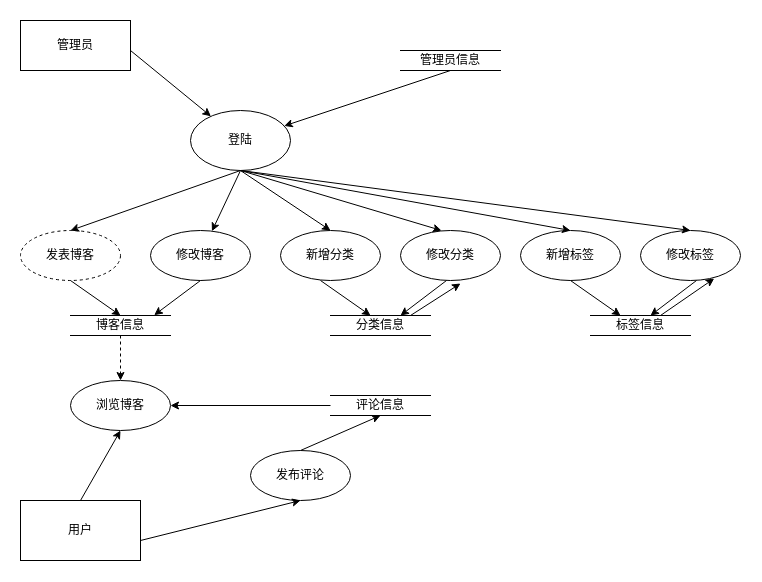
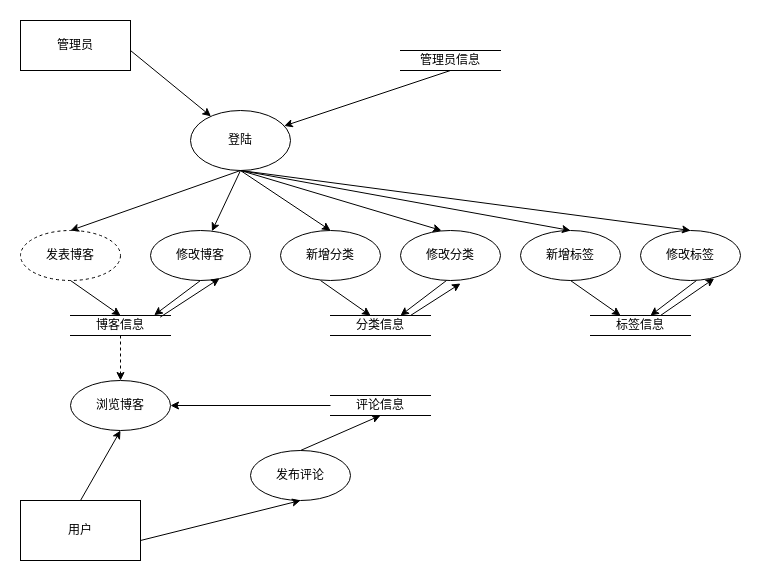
none -> (187, 300)
